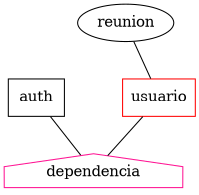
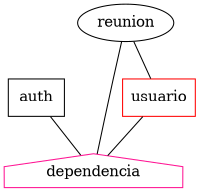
none -> (109, 98)
